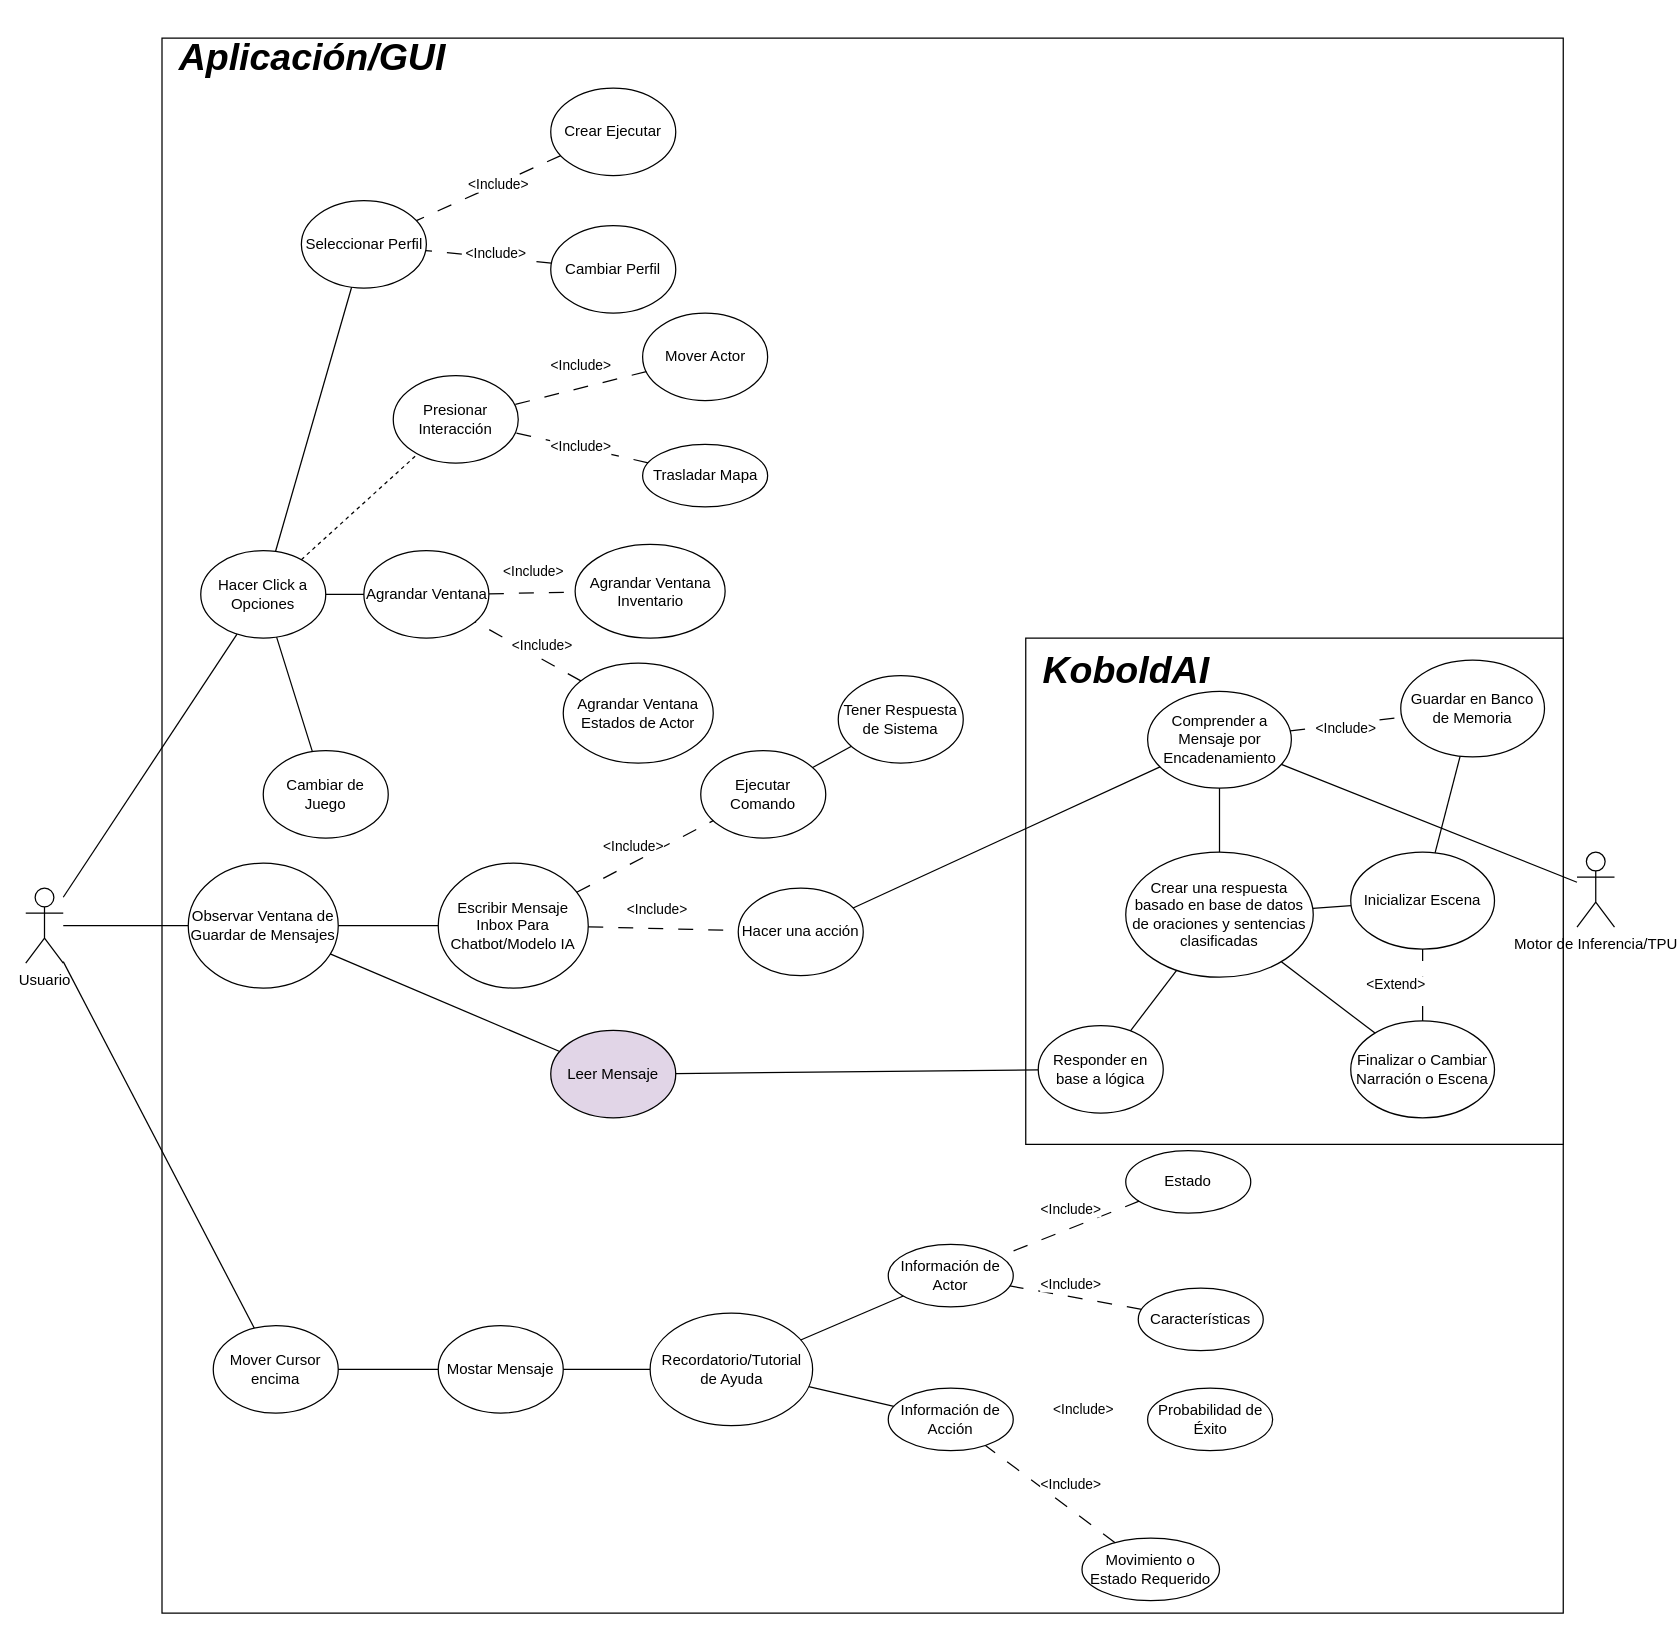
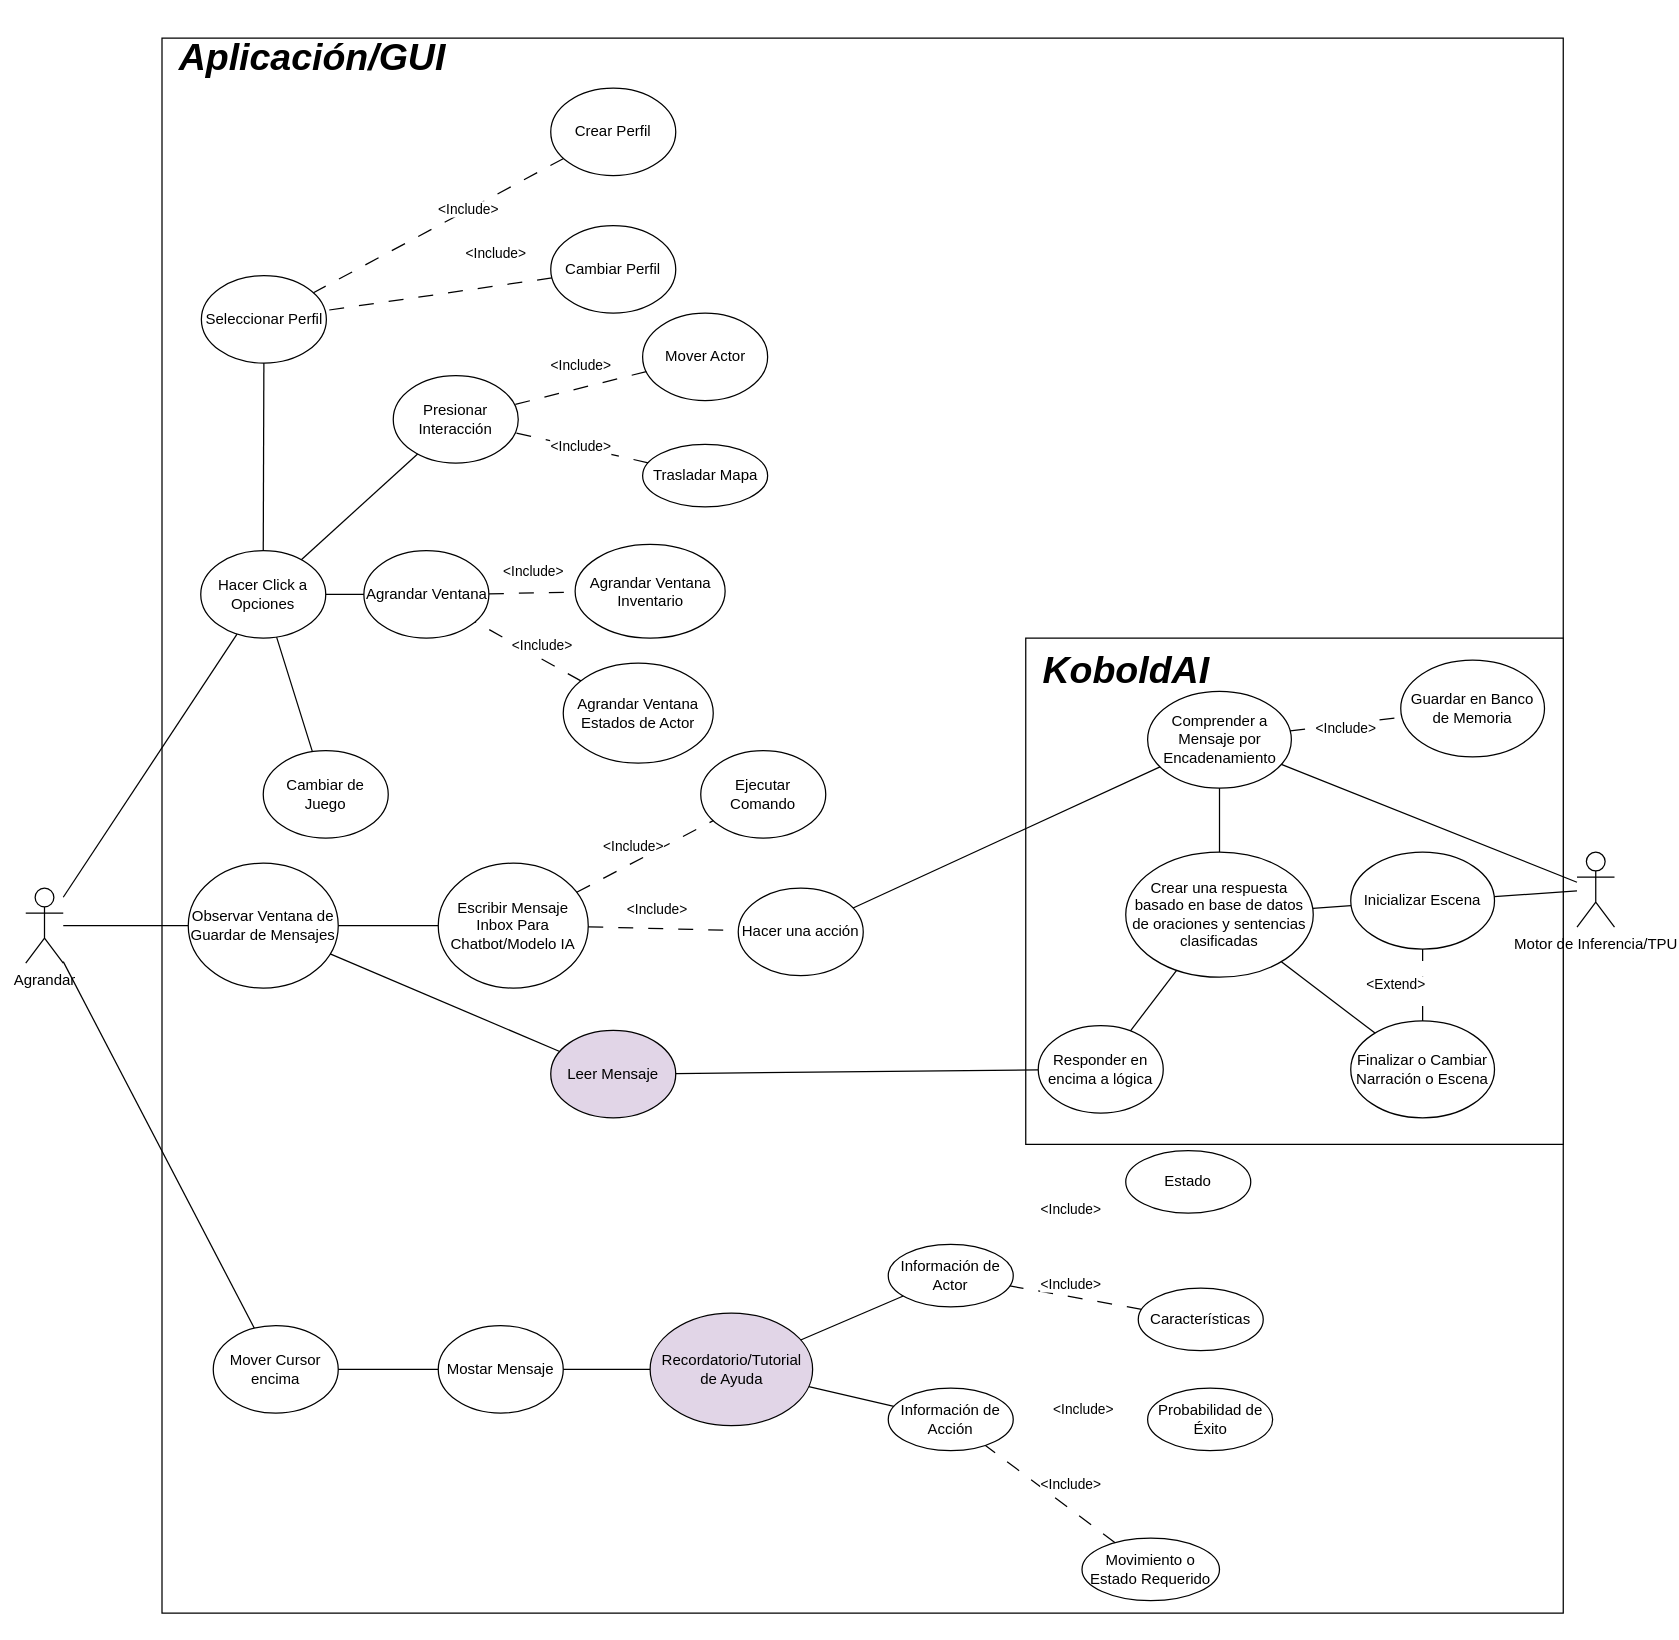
(613, 132) -> (613, 132)
(364, 244) -> (264, 319)
(360, 507) -> (360, 507)
(901, 719) -> none
(832, 757) -> none
(1447, 805) -> (1536, 894)
(45, 981) -> (45, 981)
(1101, 1069) -> (1101, 1069)
(1075, 1226) -> none
(731, 1369) -> (731, 1369)
